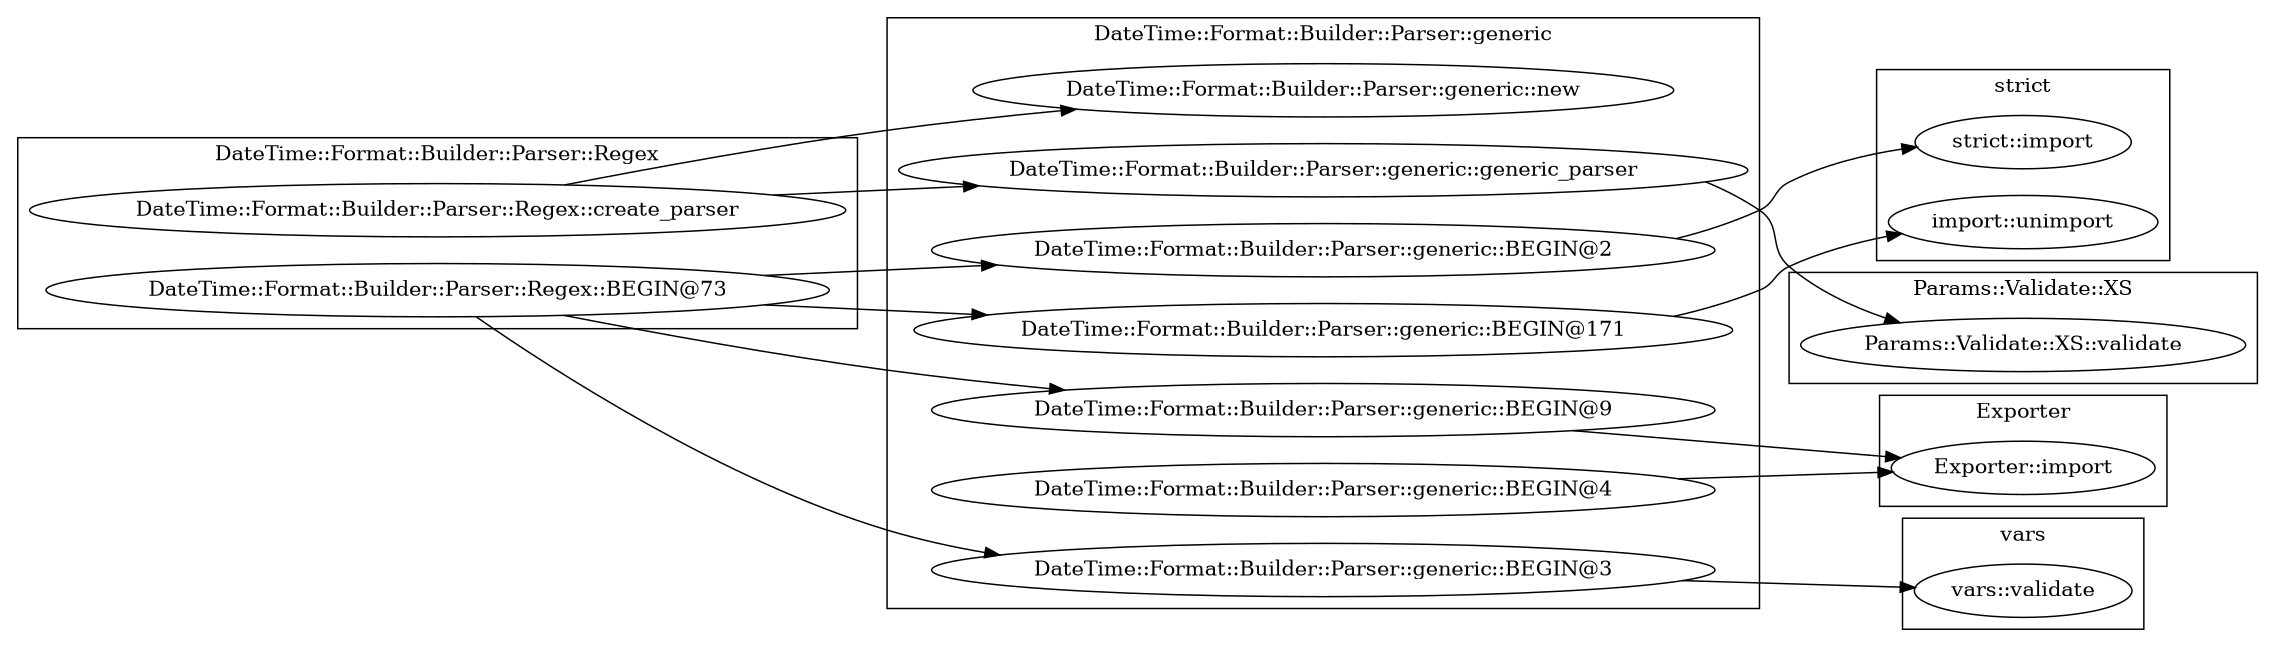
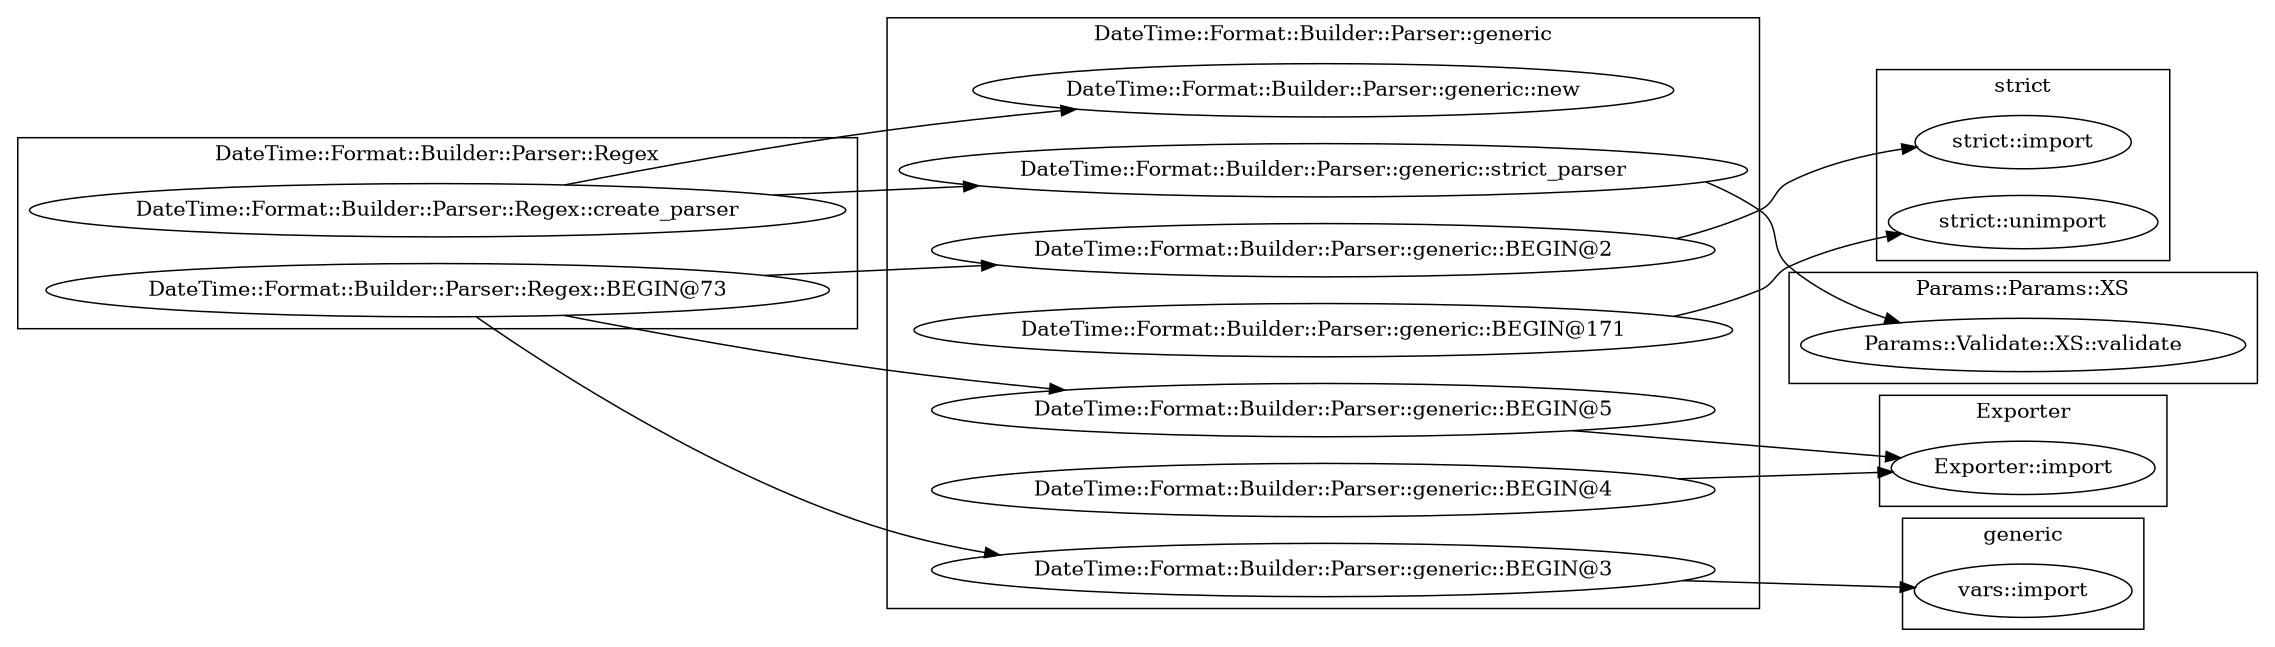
(1323, 170) -> (1323, 170)
(2023, 222) -> (2023, 222)
(2023, 289) -> (2023, 289)
(868, 310) -> none
(1323, 410) -> (1323, 410)
(2023, 535) -> (2023, 535)
(2023, 591) -> (2023, 591)
